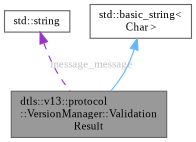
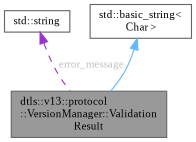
(91, 65) -> (91, 65)
